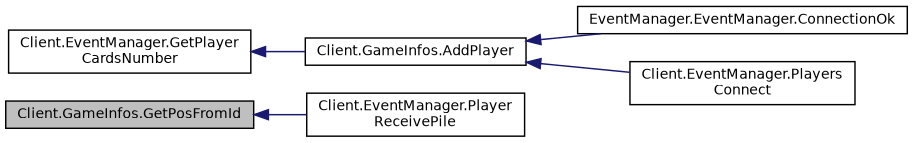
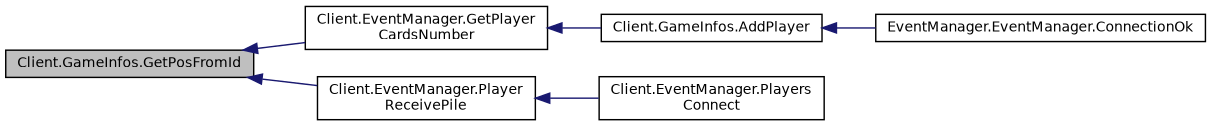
none -> (281, 45)
(585, 68) -> (574, 98)
